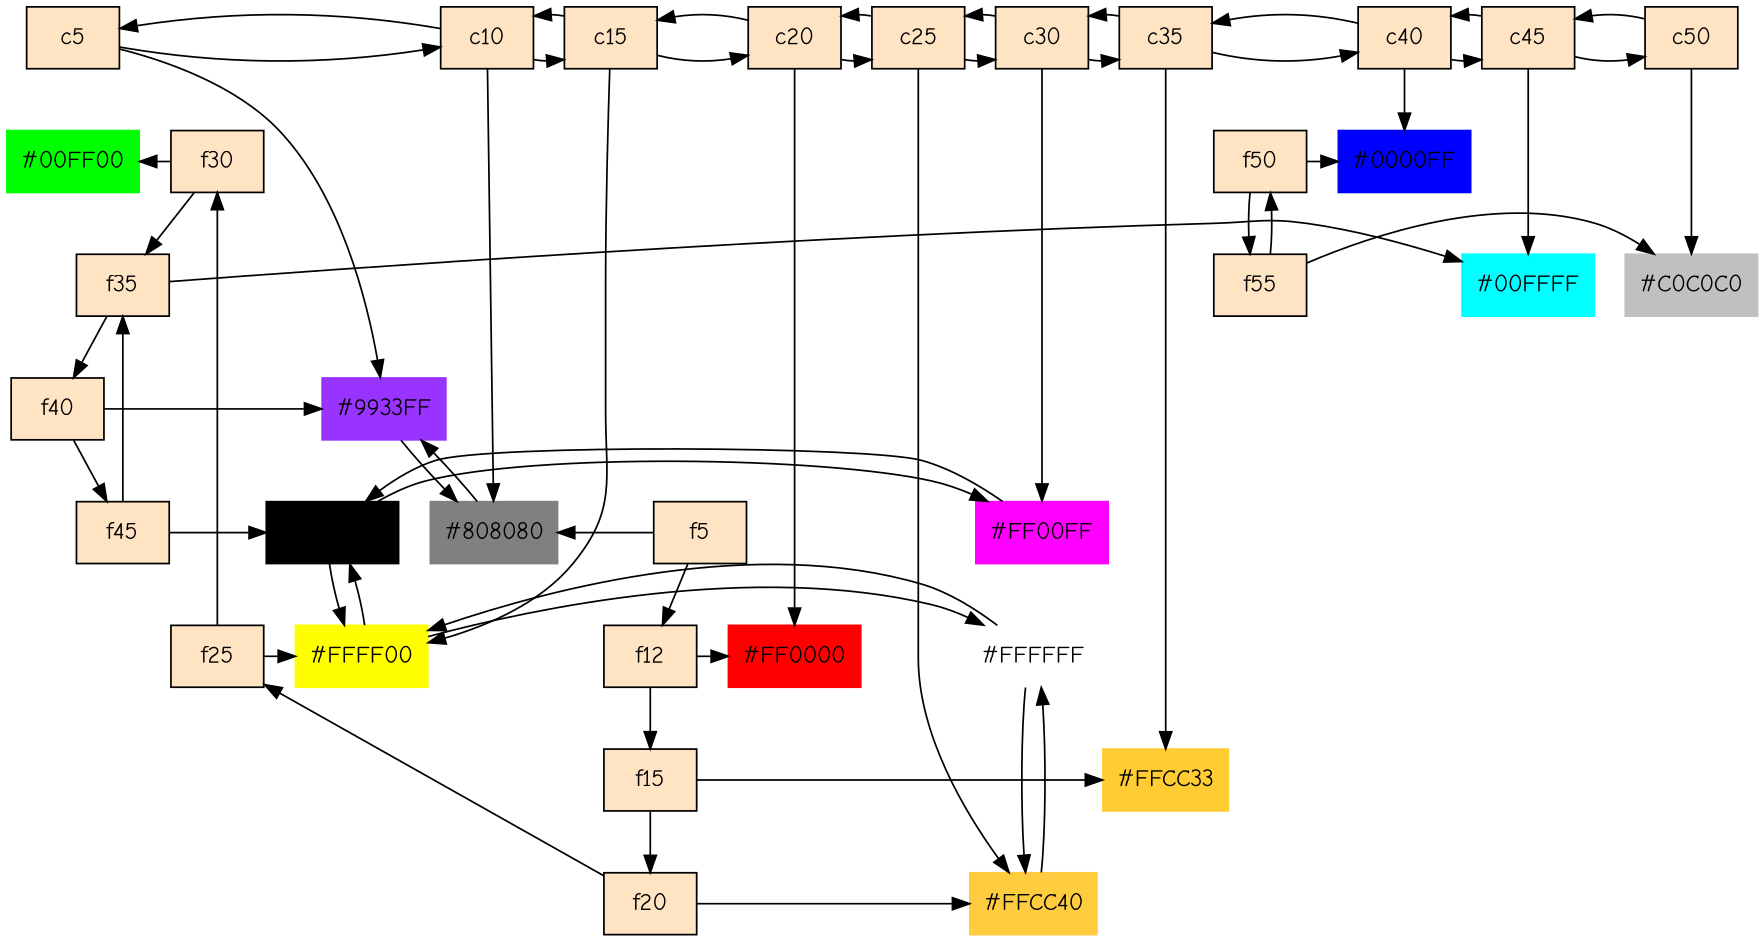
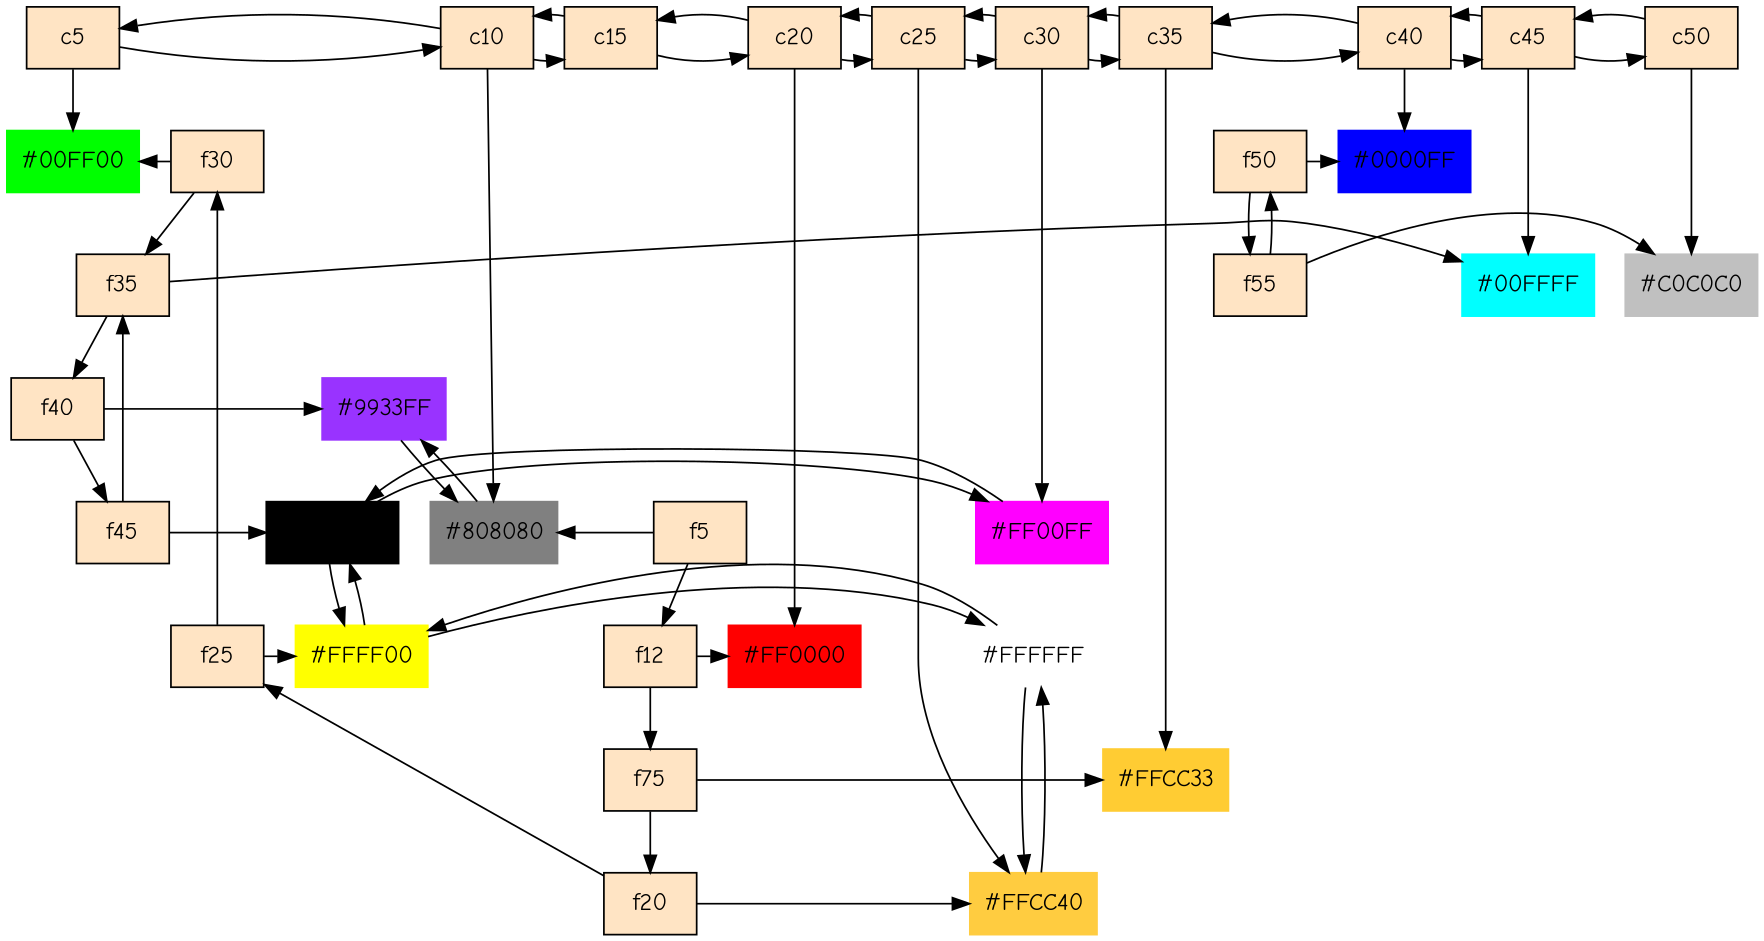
(302, 158) -> (73, 91)
(606, 395) -> none
(650, 780) -> (650, 780)
